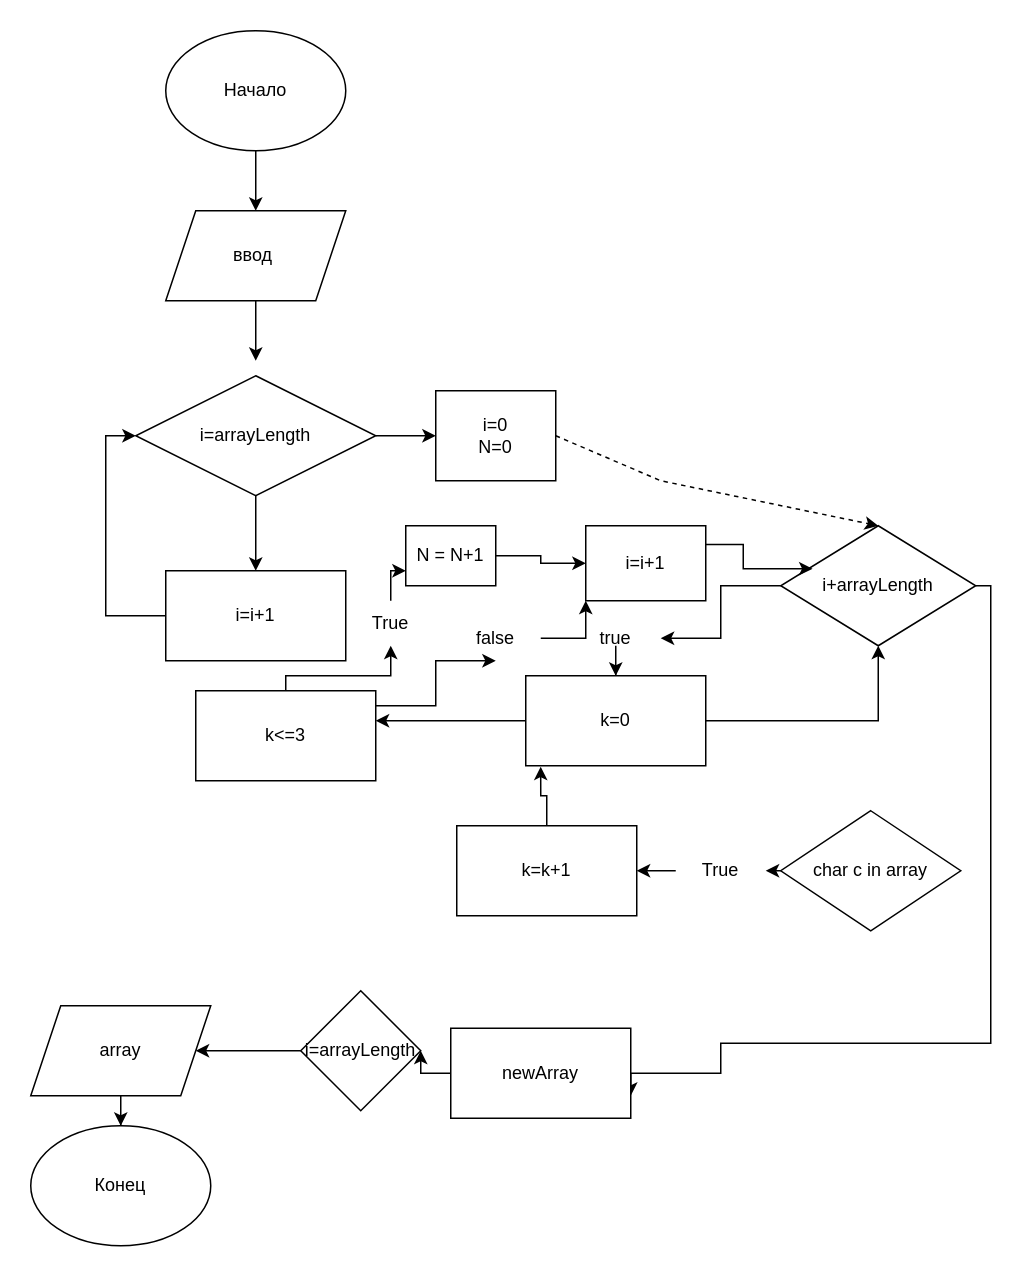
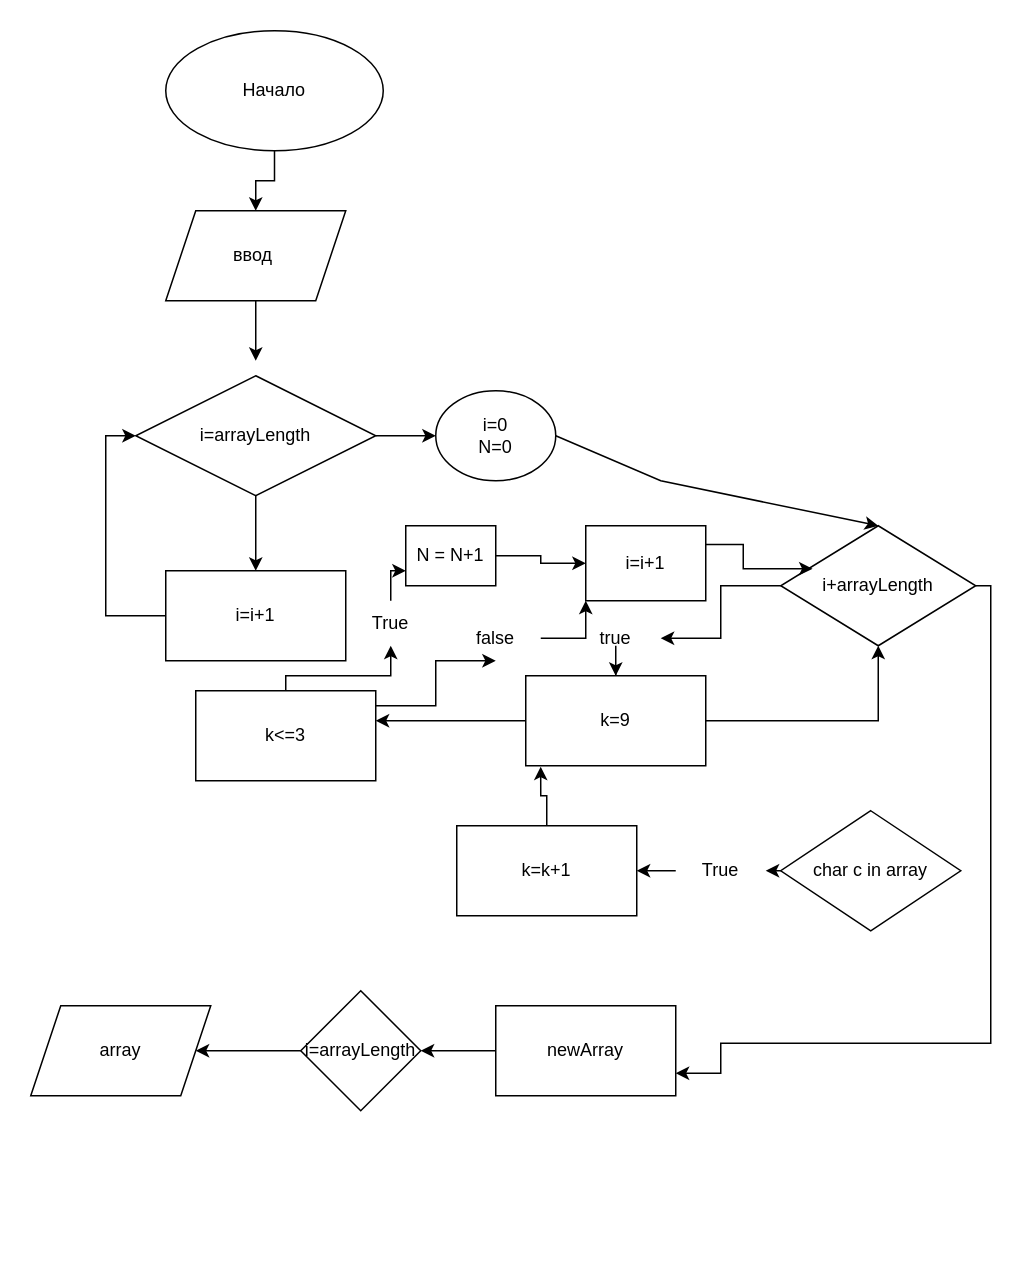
(256, 91) -> (275, 91)
(496, 436) -> (496, 436)
(709, 491) -> (709, 491)
(616, 721) -> (616, 721)
(541, 1073) -> (586, 1051)
(121, 1116) -> none
(121, 1186) -> none
